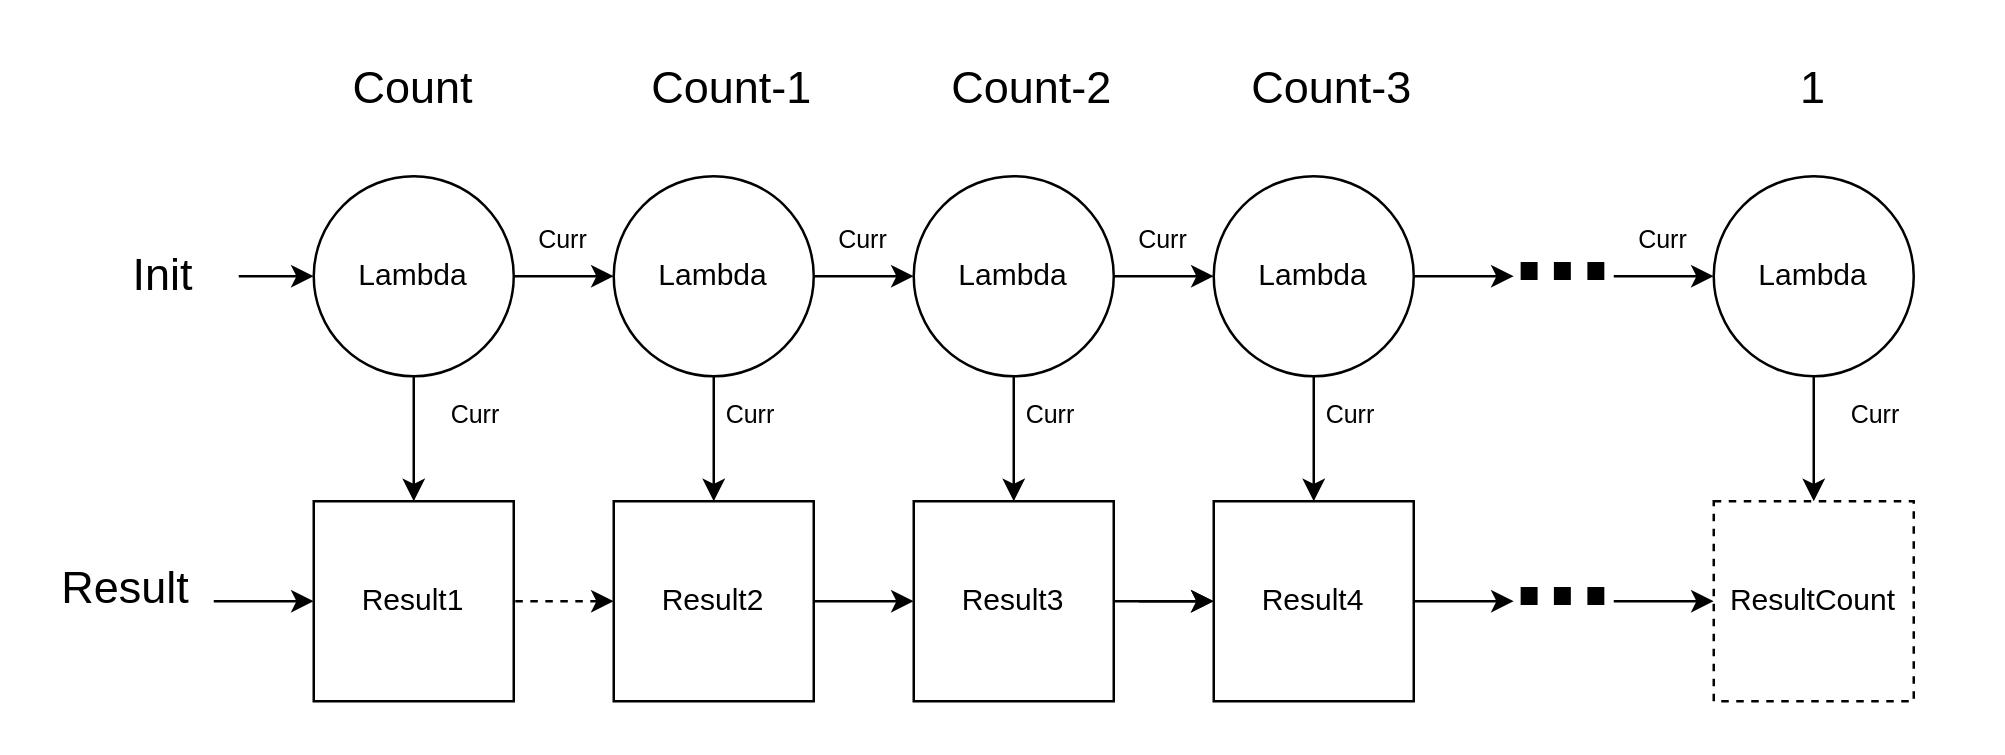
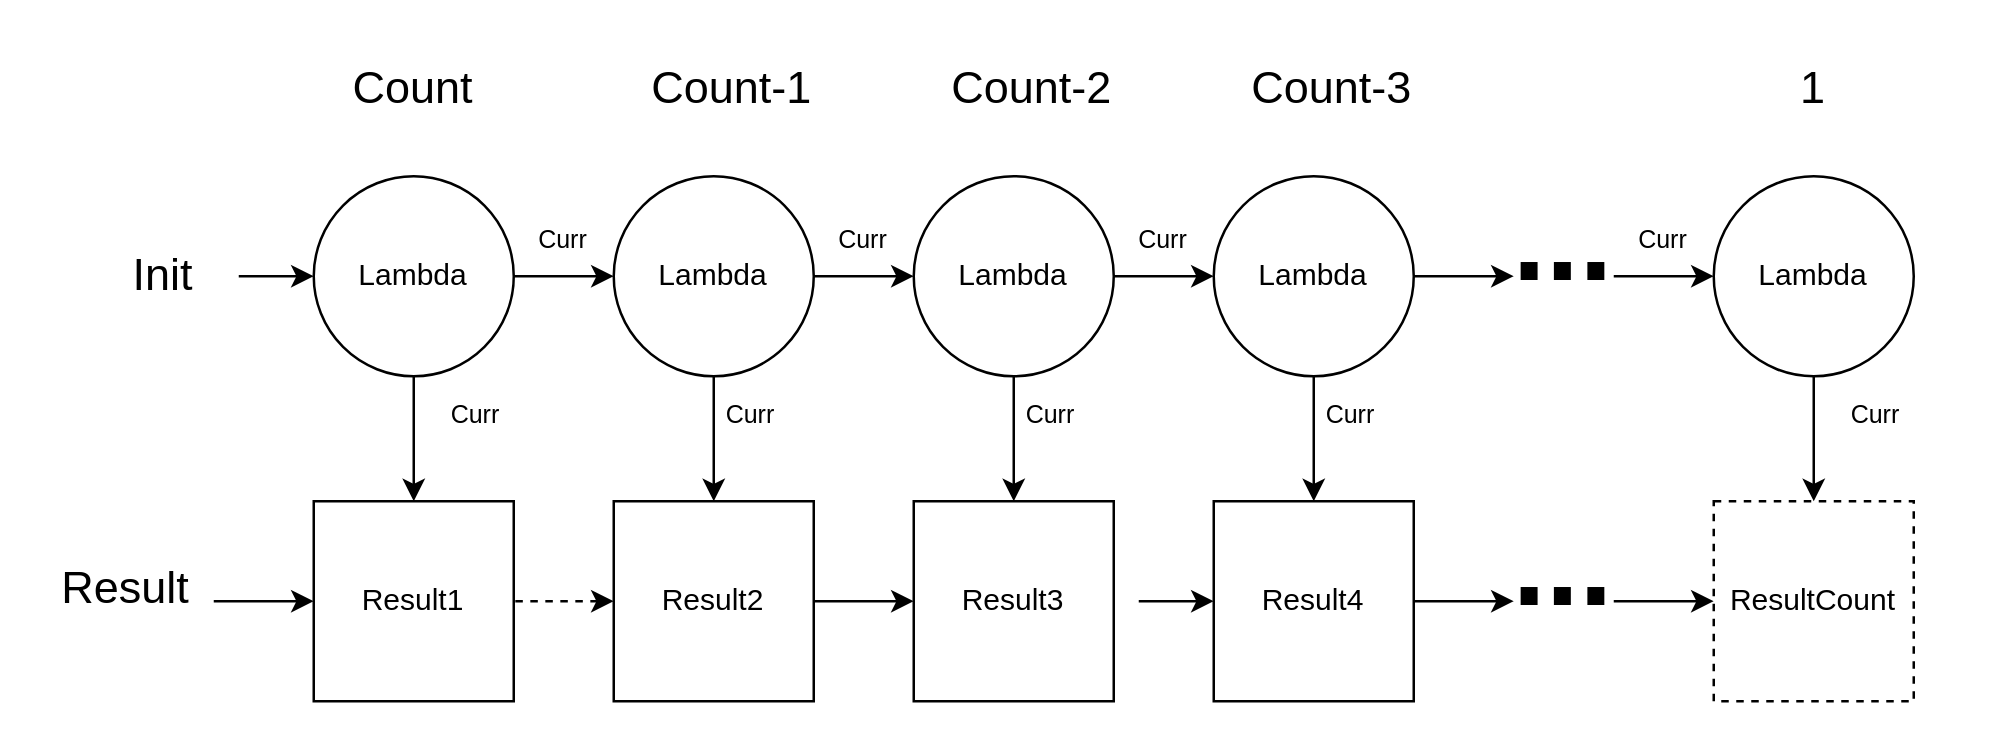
(1125, 601) -> none
